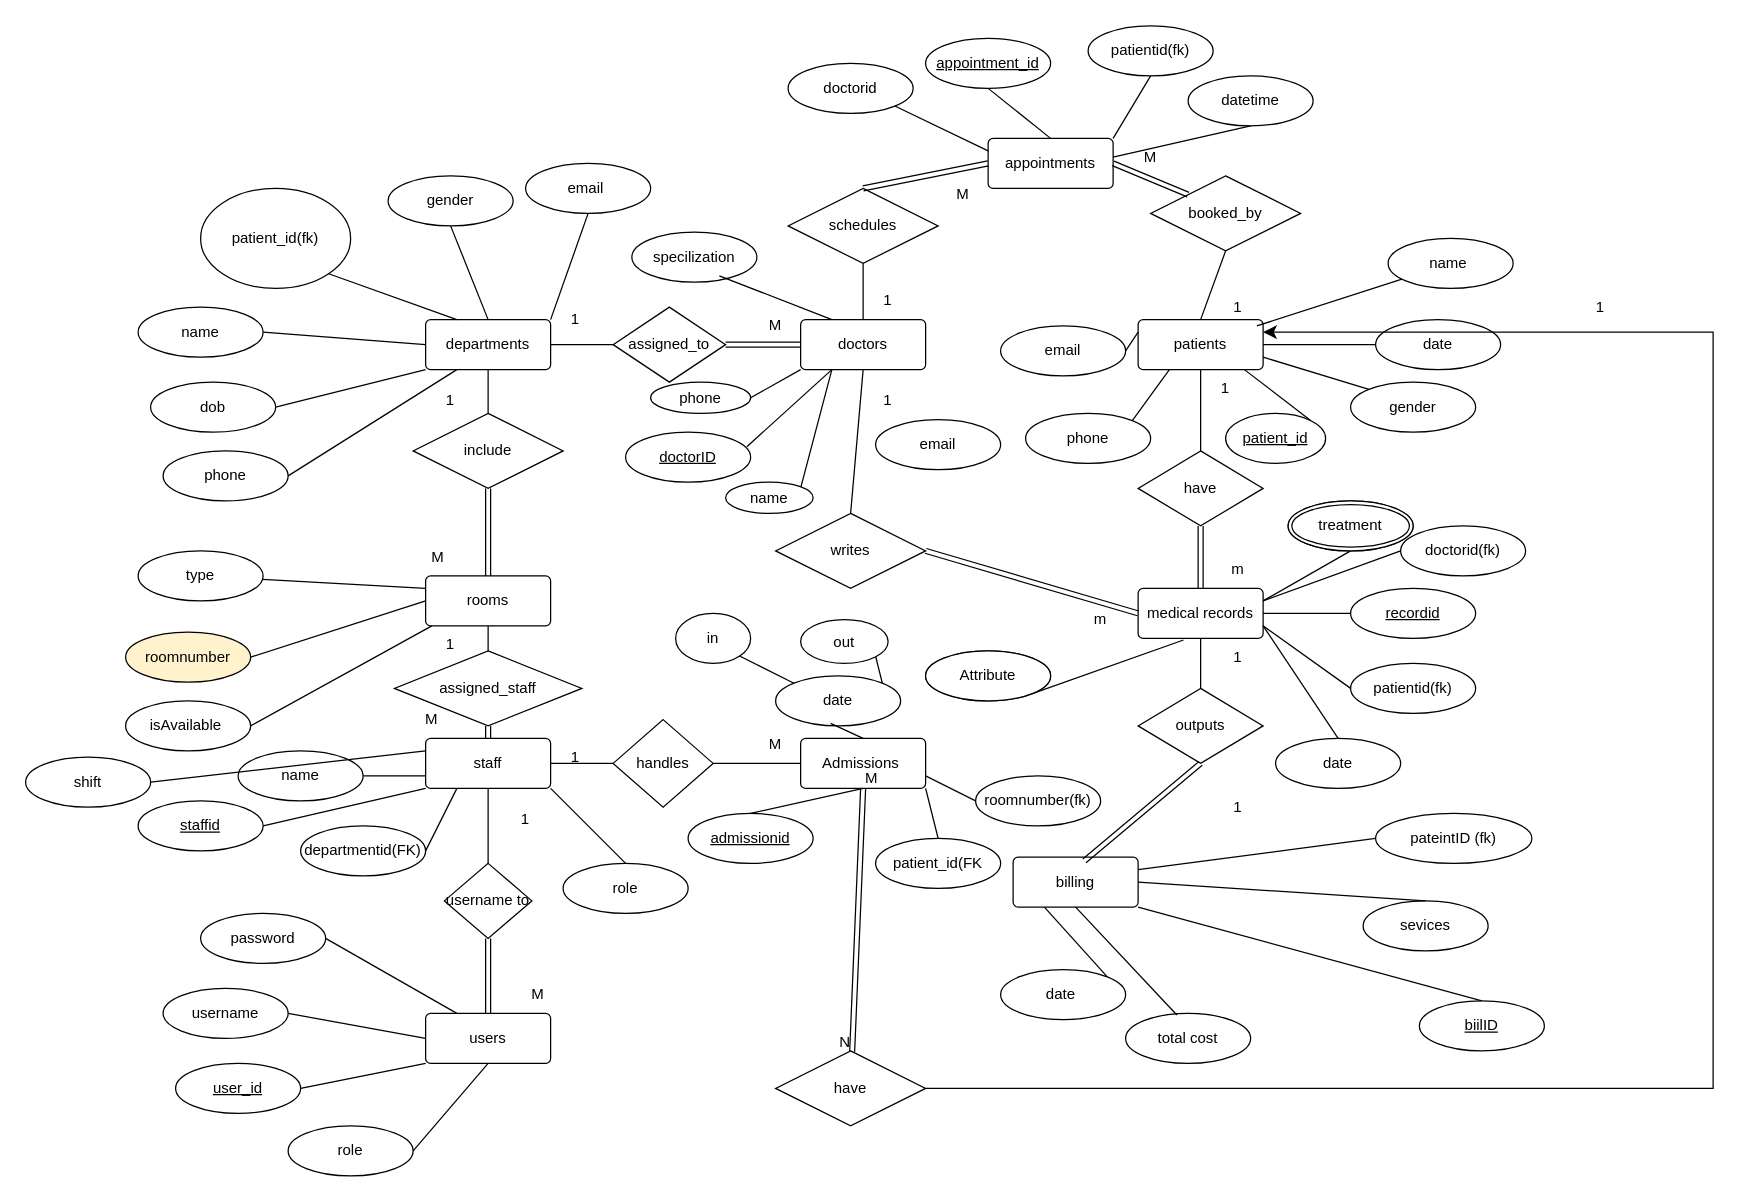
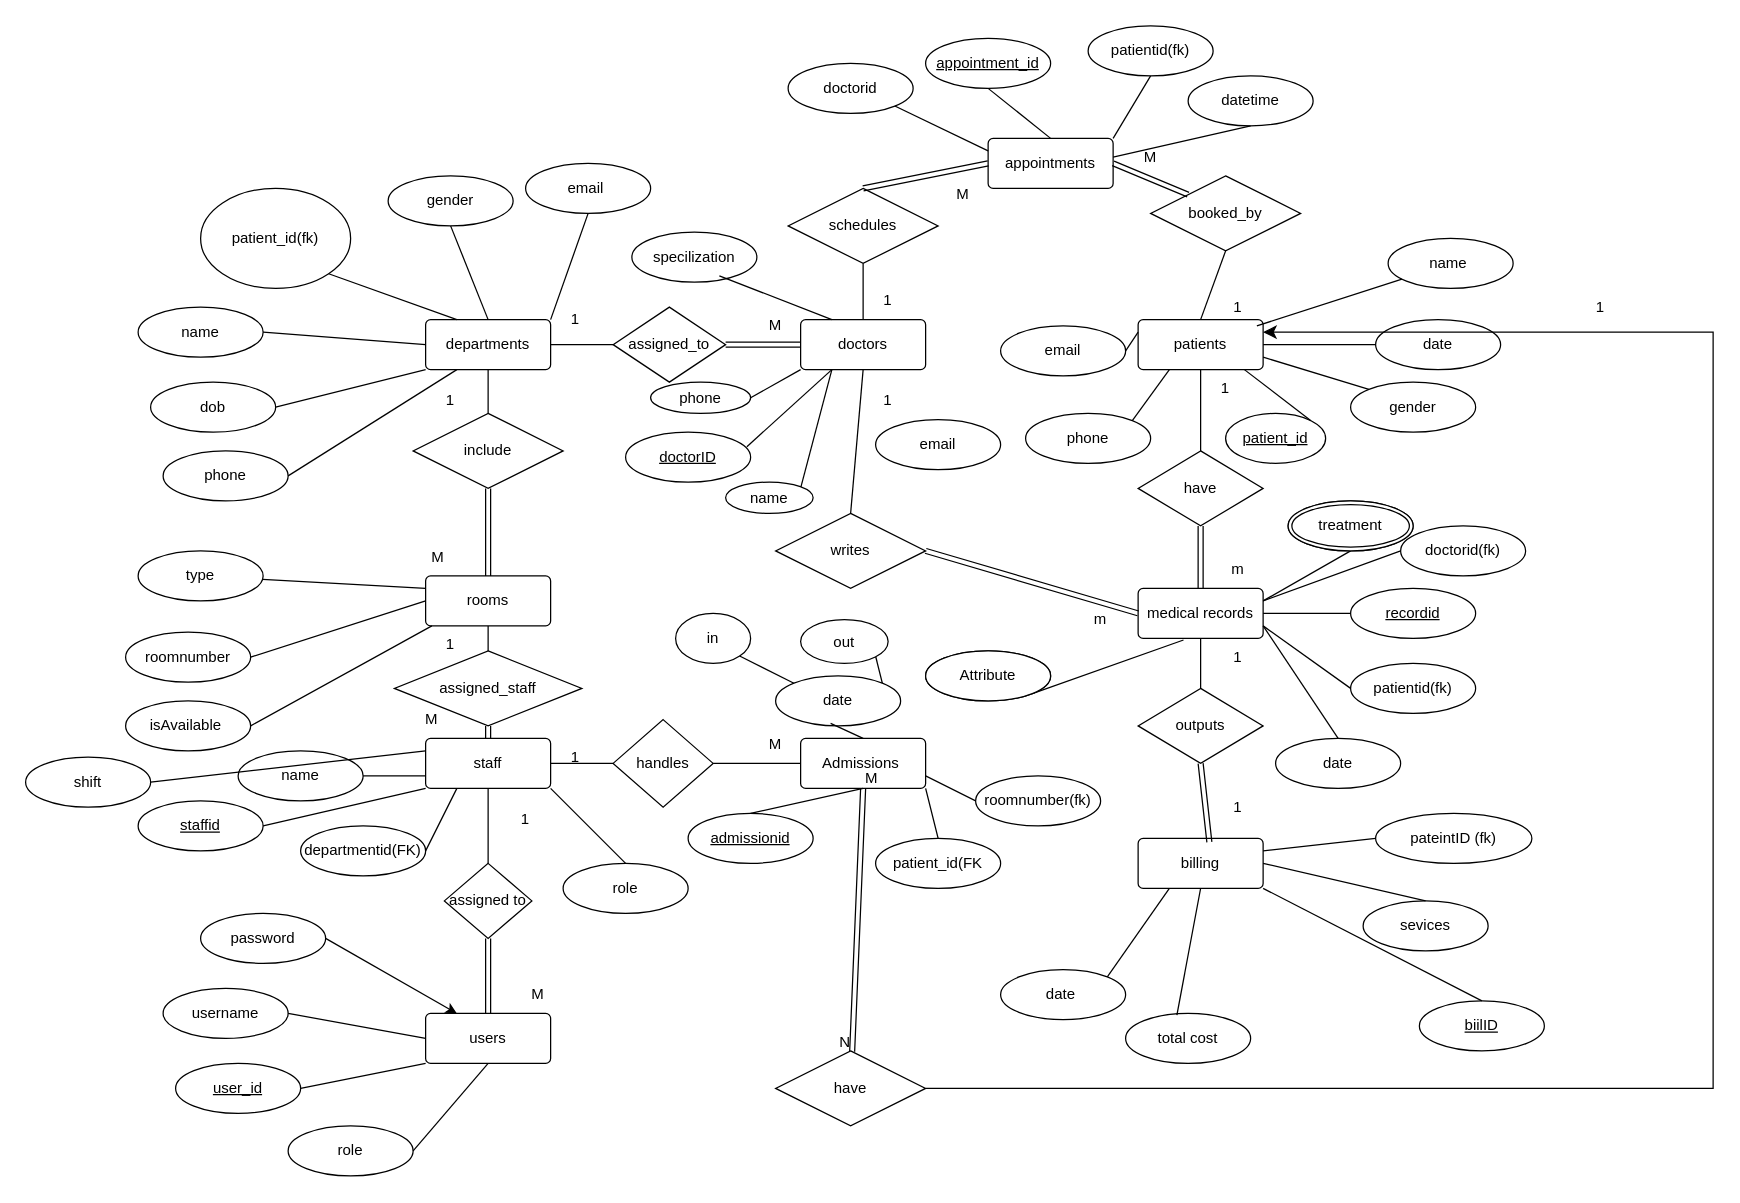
(188, 657) -> (188, 657)
(1076, 882) -> (1201, 863)
(488, 901) -> (488, 901)
(451, 1010) -> (448, 1008)
